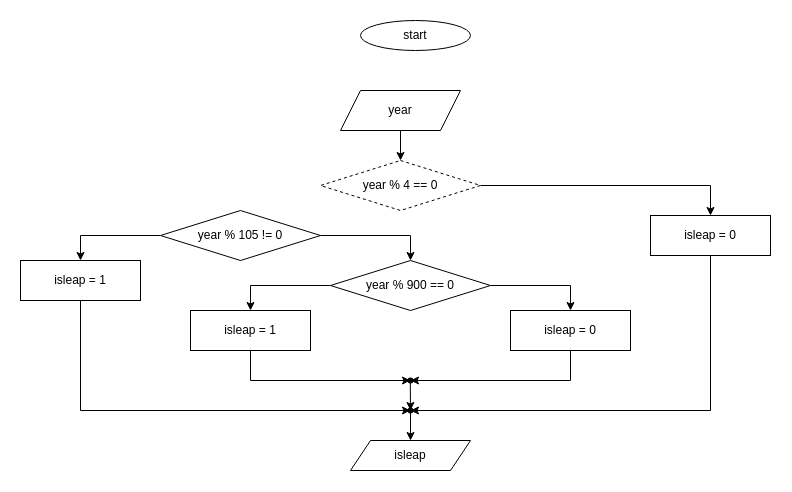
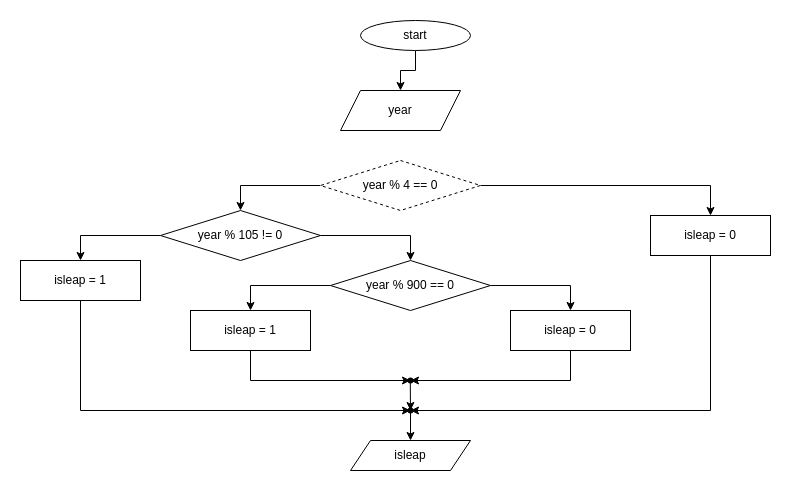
none -> (412, 71)
(401, 150) -> none
none -> (272, 186)
